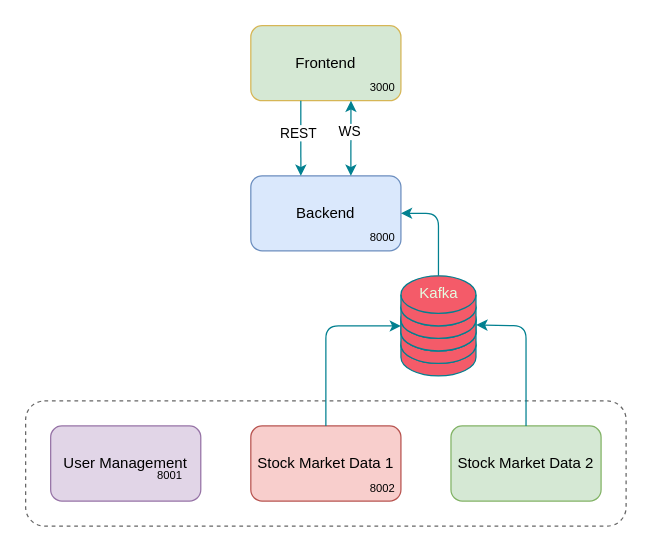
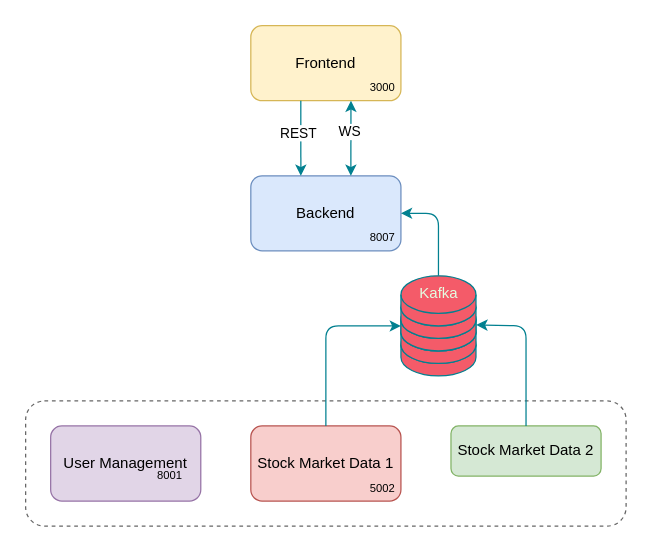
(326, 63) -> (326, 63)
(383, 238) -> (383, 238)
(526, 463) -> (526, 451)
(383, 488) -> (383, 488)
